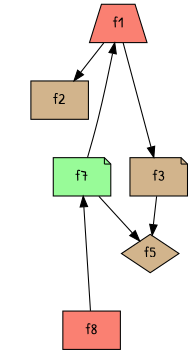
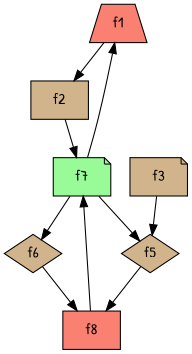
(137, 95) -> none
none -> (69, 133)
none -> (33, 254)
none -> (127, 284)
